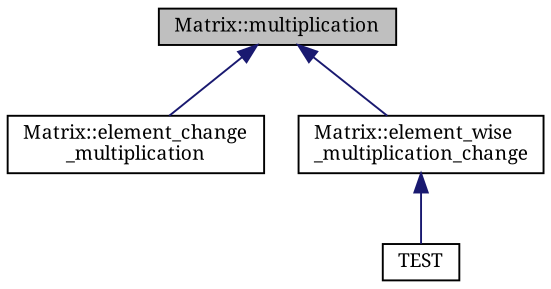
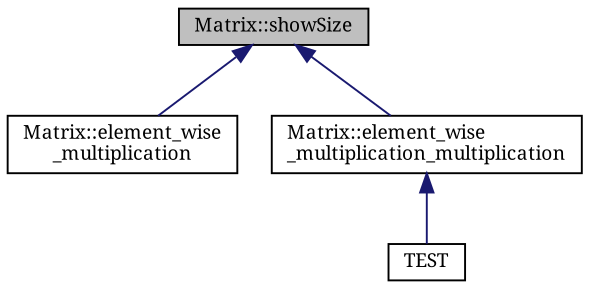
(278, 27) -> (274, 27)
(136, 144) -> (122, 144)
(421, 144) -> (427, 144)
